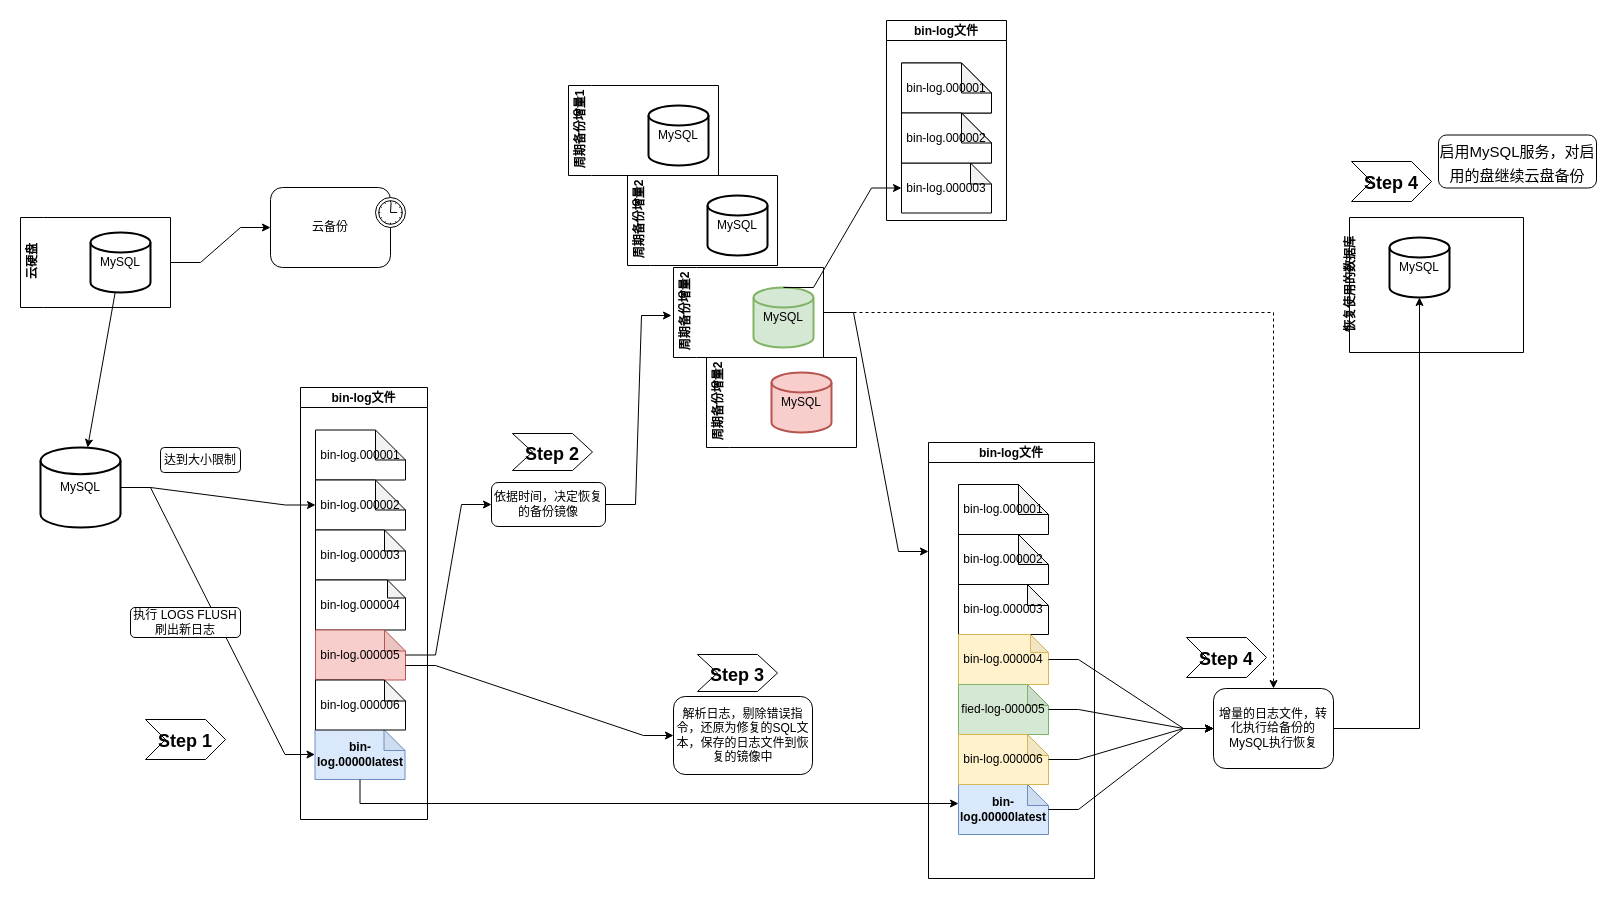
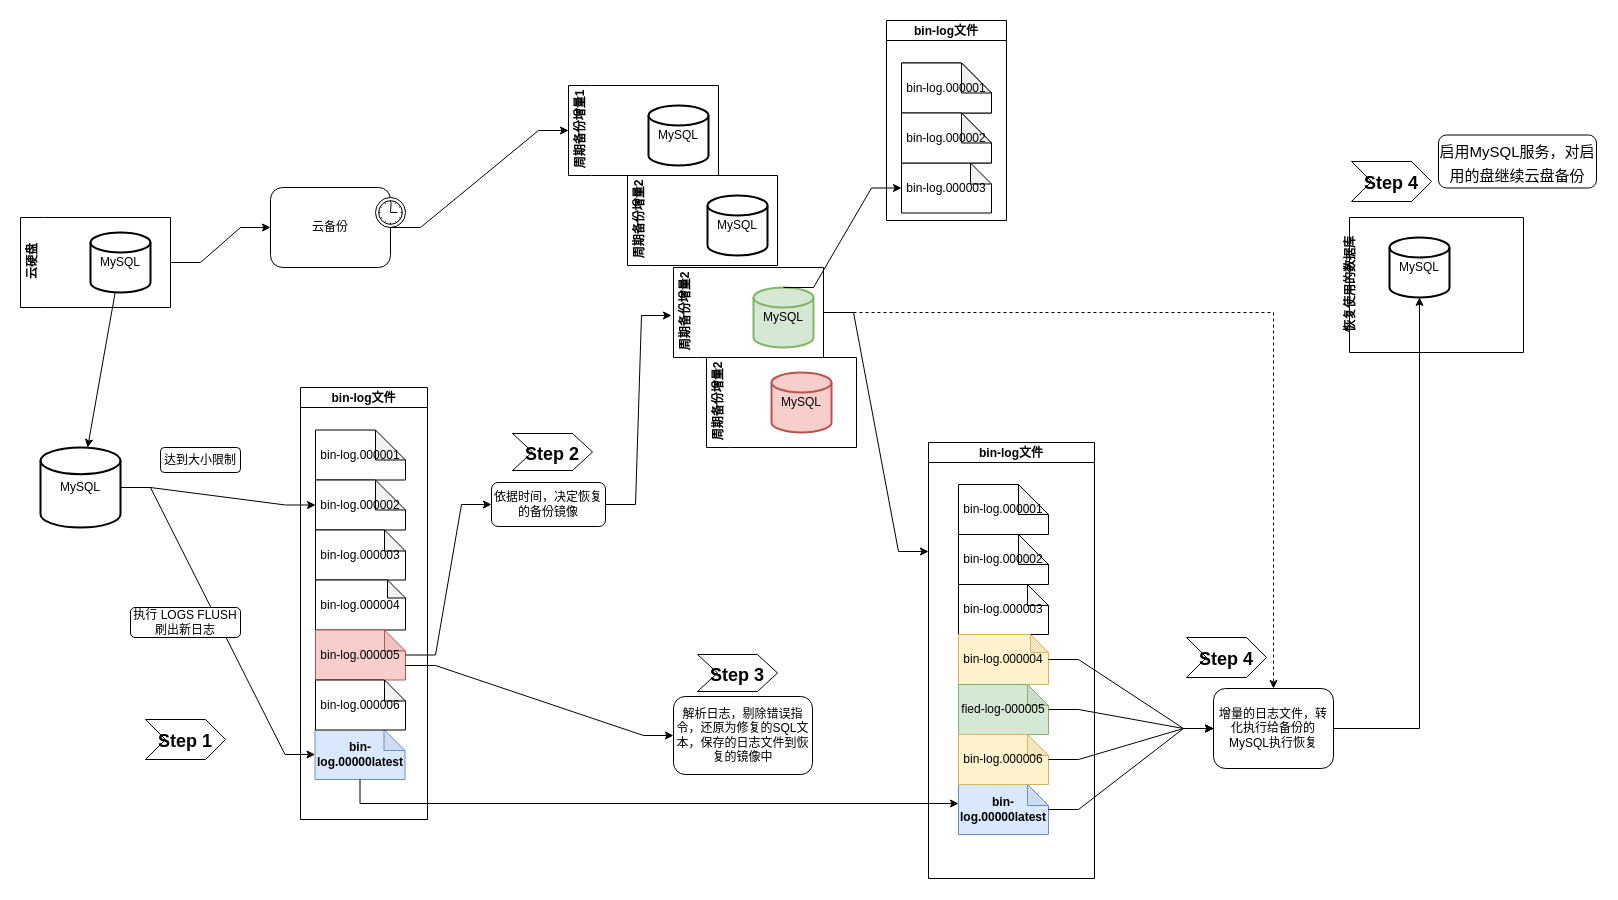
none -> (477, 181)
